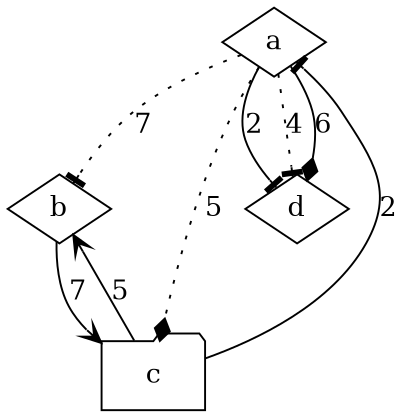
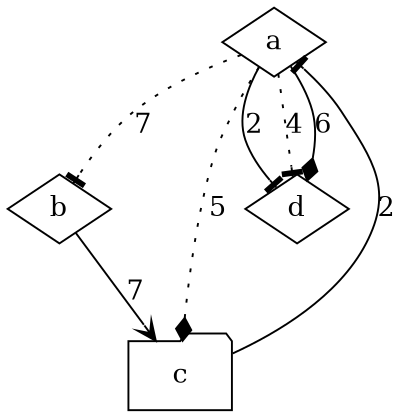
(109, 296) -> none
